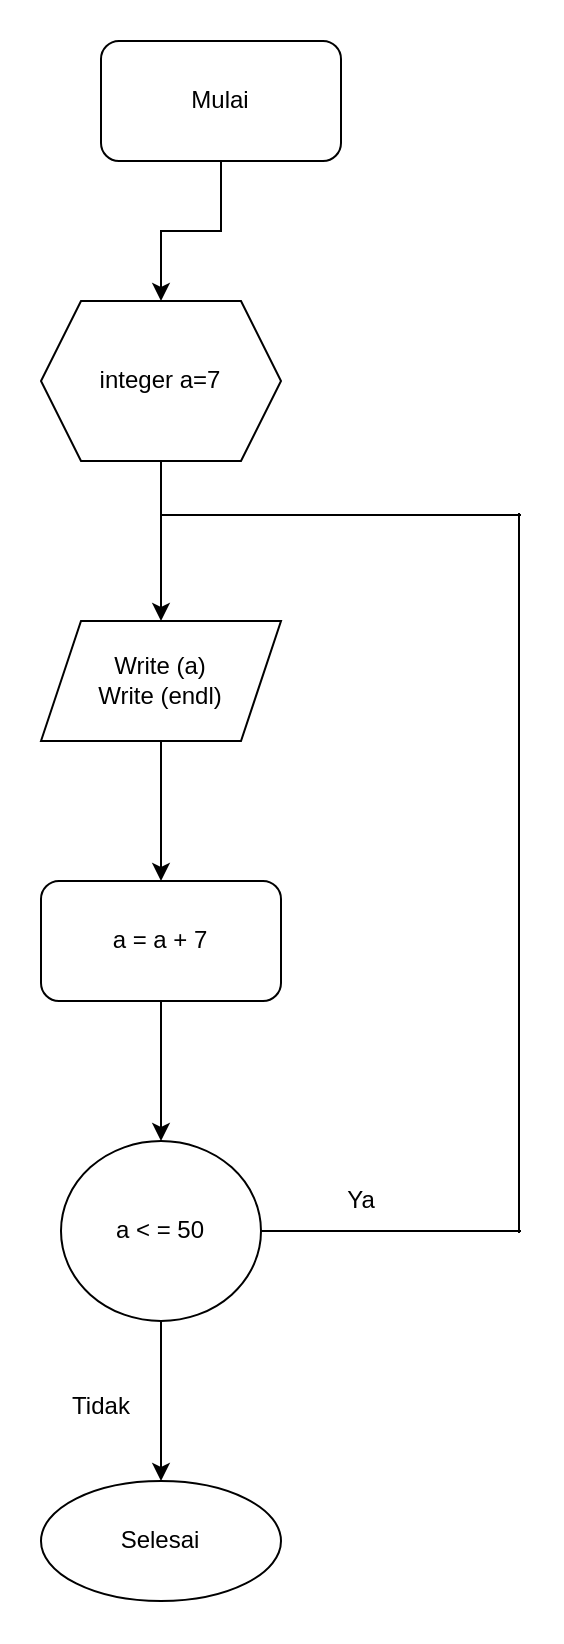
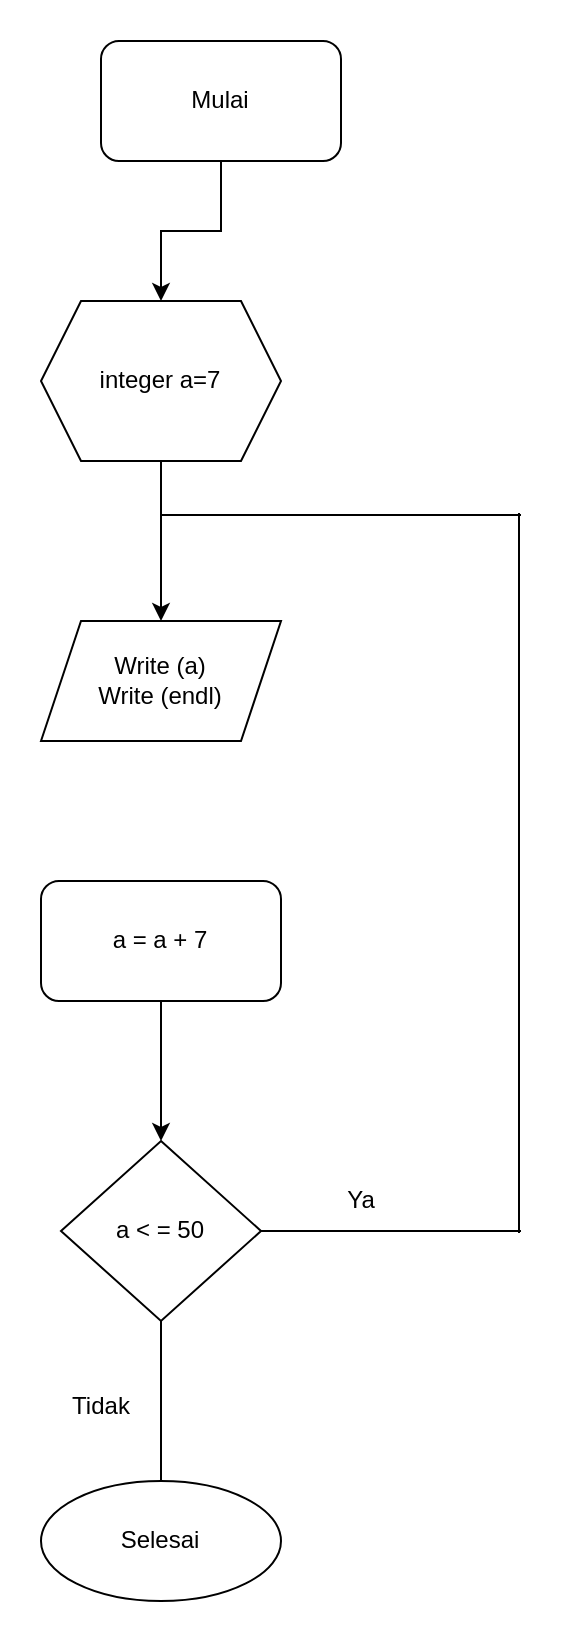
(161, 804) -> none
(161, 1231) -> (161, 1231)
(161, 1466) -> (161, 1471)
